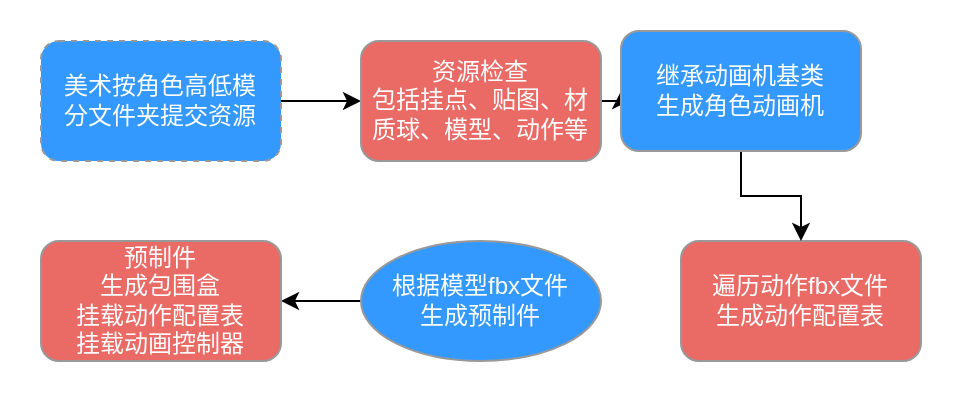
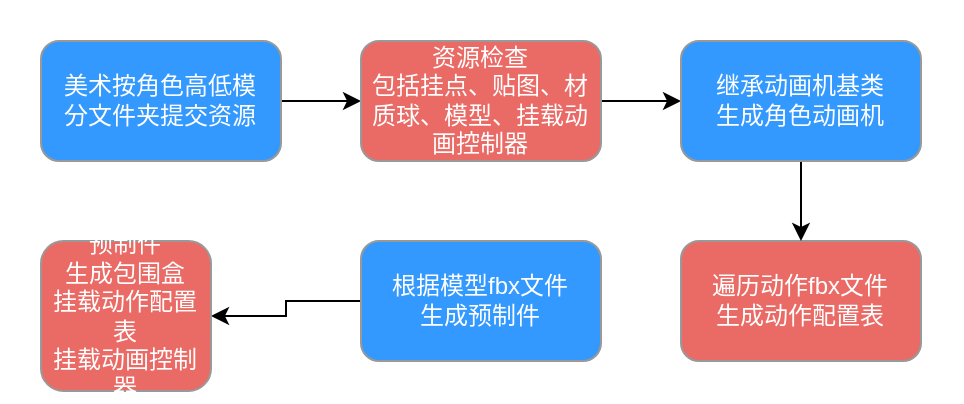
(741, 91) -> (801, 101)
(161, 101) -> (161, 101)
(481, 101) -> (481, 101)
(161, 301) -> (126, 316)
(481, 301) -> (481, 301)
